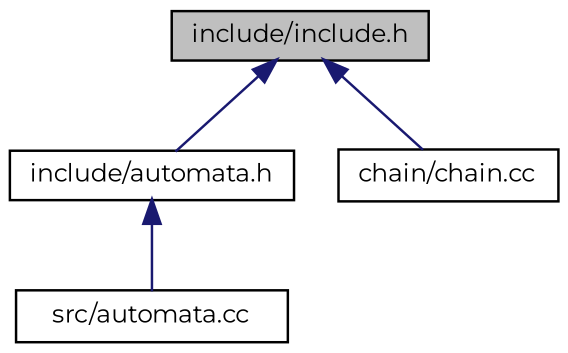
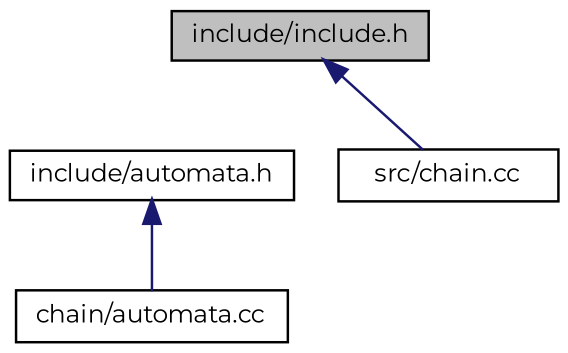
(217, 114) -> none
(448, 175) -> (448, 175)
(152, 316) -> (152, 316)
